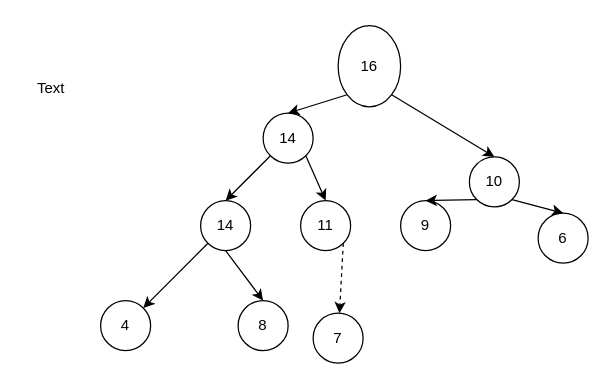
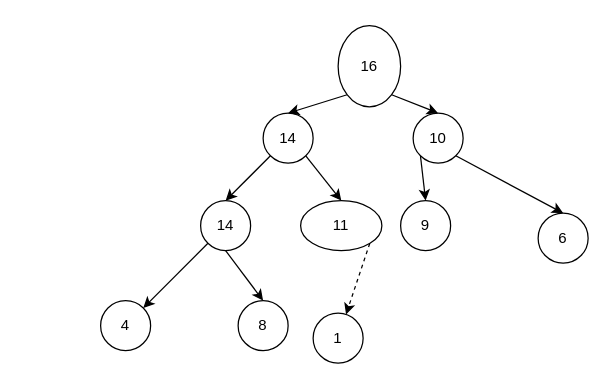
(51, 88) -> none
(494, 182) -> (438, 138)
(326, 226) -> (341, 226)
(338, 338) -> (338, 338)
